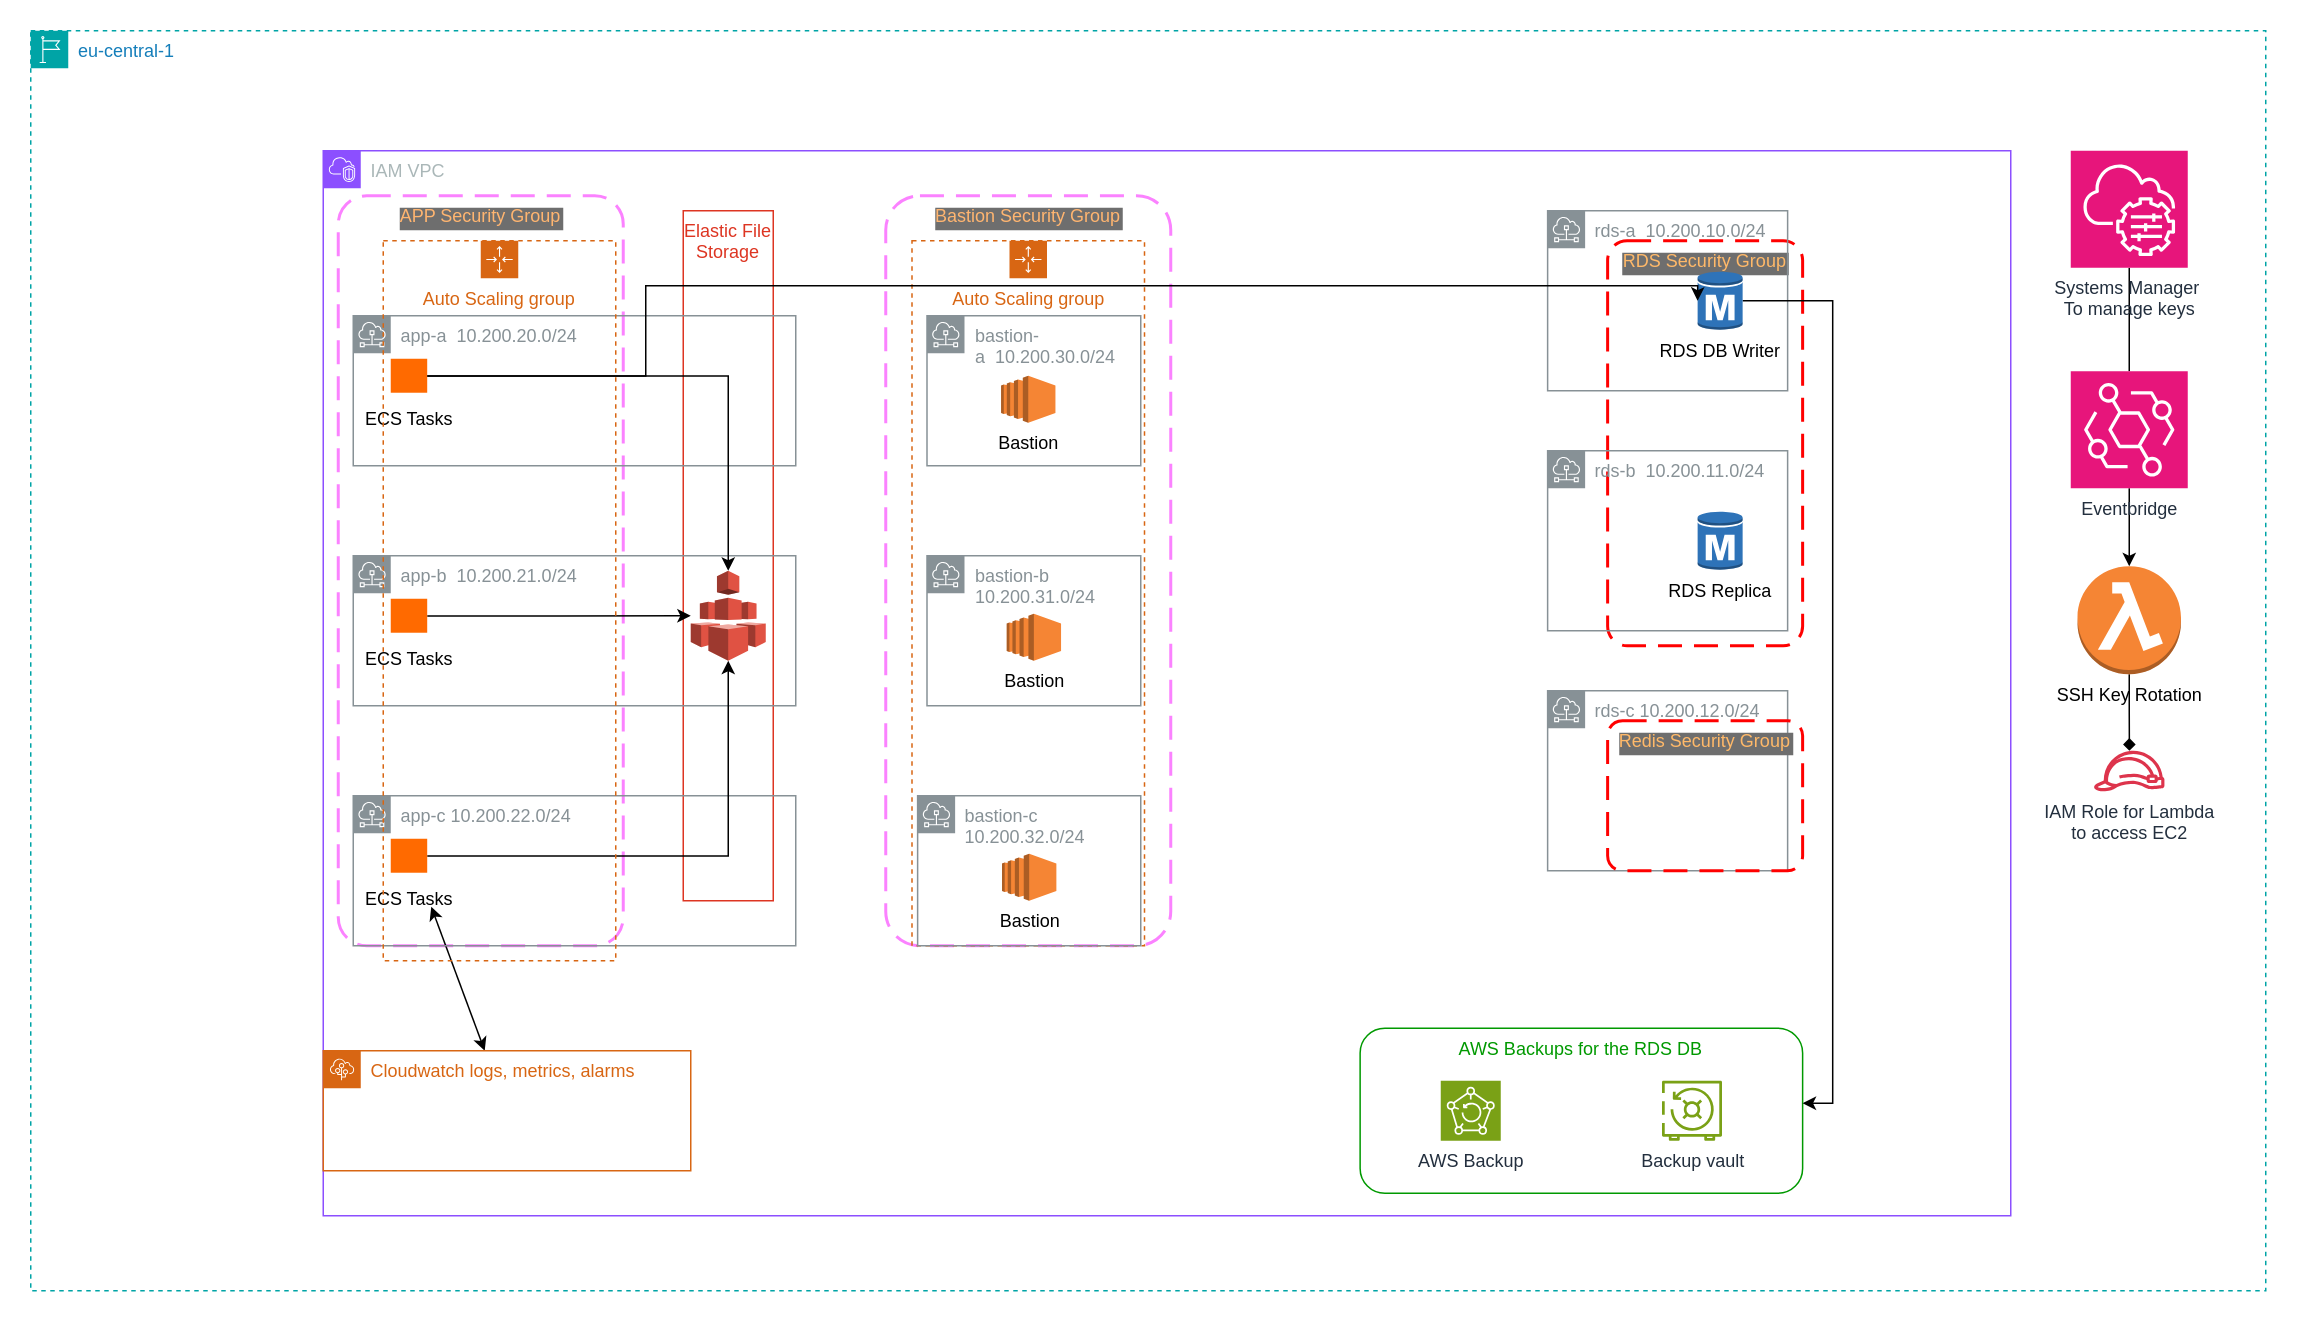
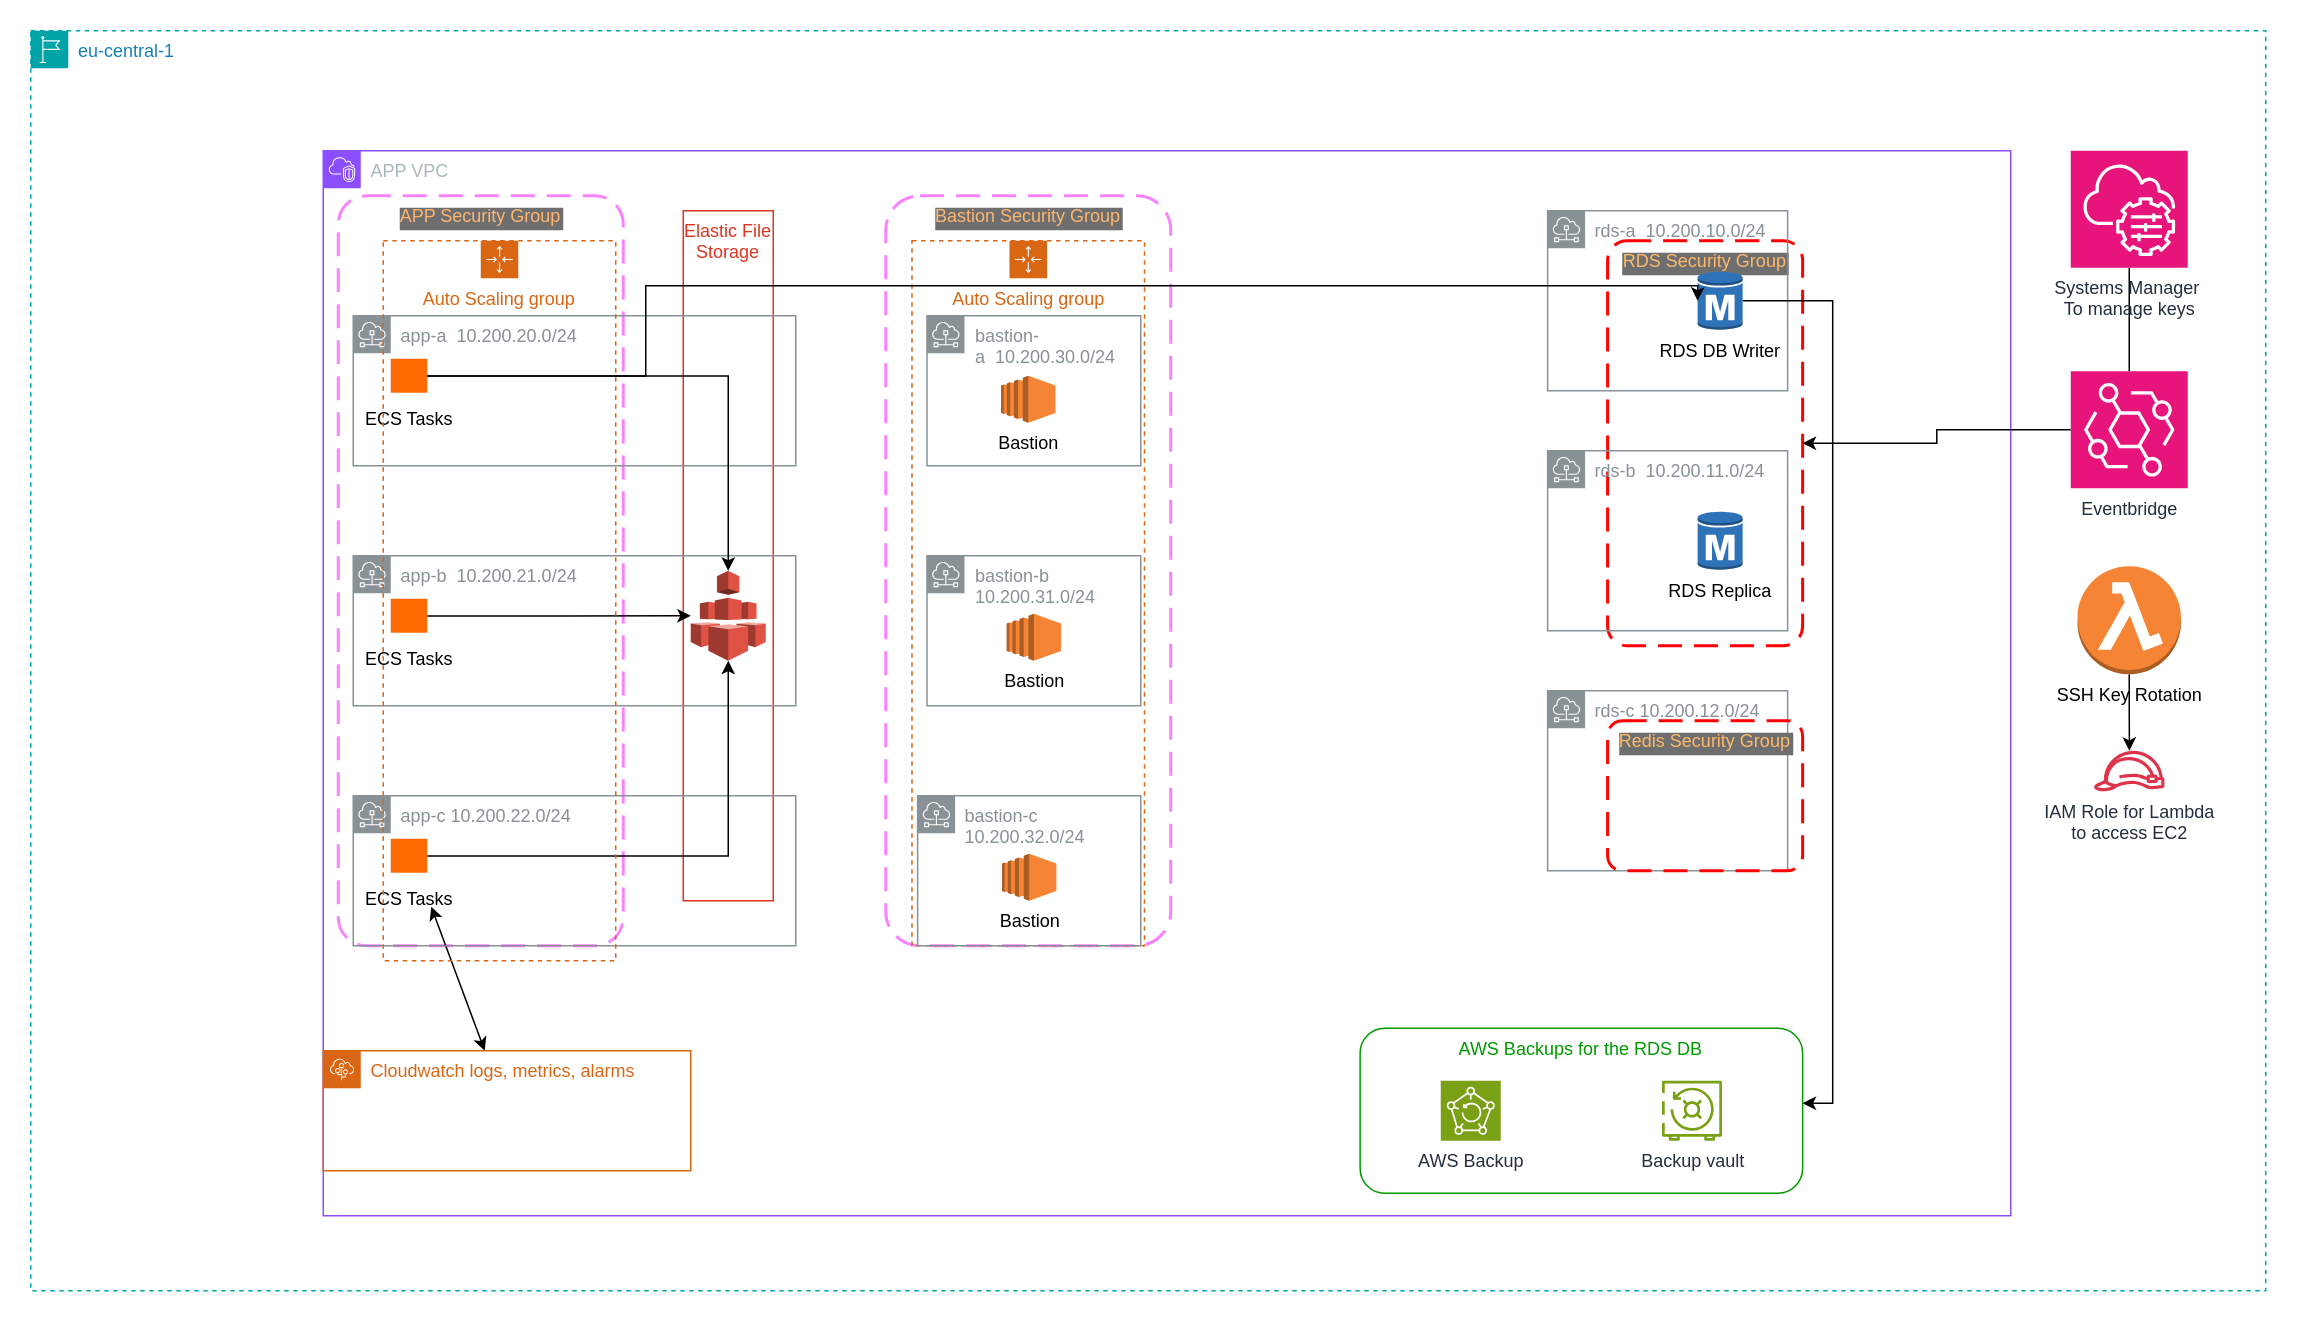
(404, 172) -> (404, 172)
(2129, 535) -> (1937, 432)
(2129, 738) -> (2129, 739)
